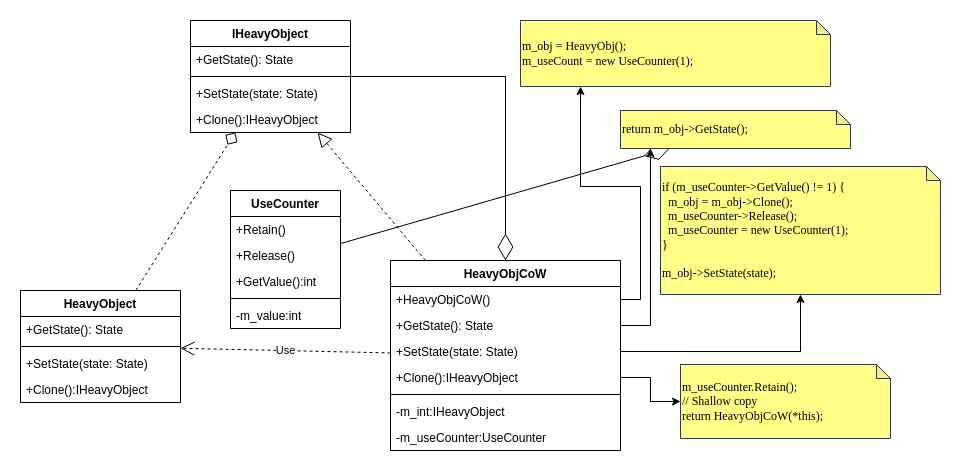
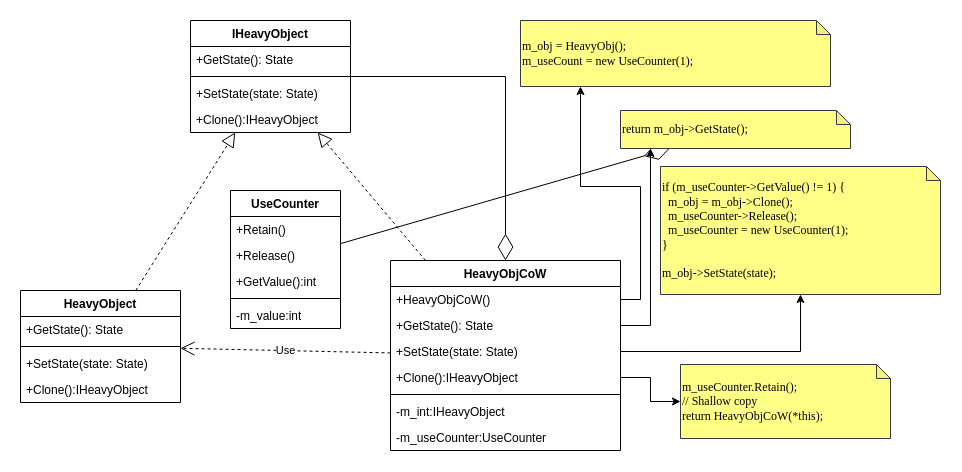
(227, 145) -> (227, 145)
